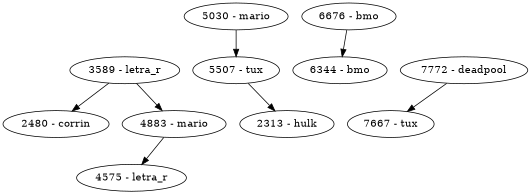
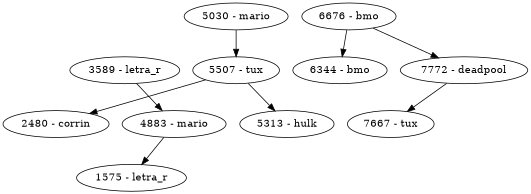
none -> (402, 41)
(93, 95) -> (154, 95)
(287, 124) -> (287, 124)
(132, 178) -> (132, 178)
